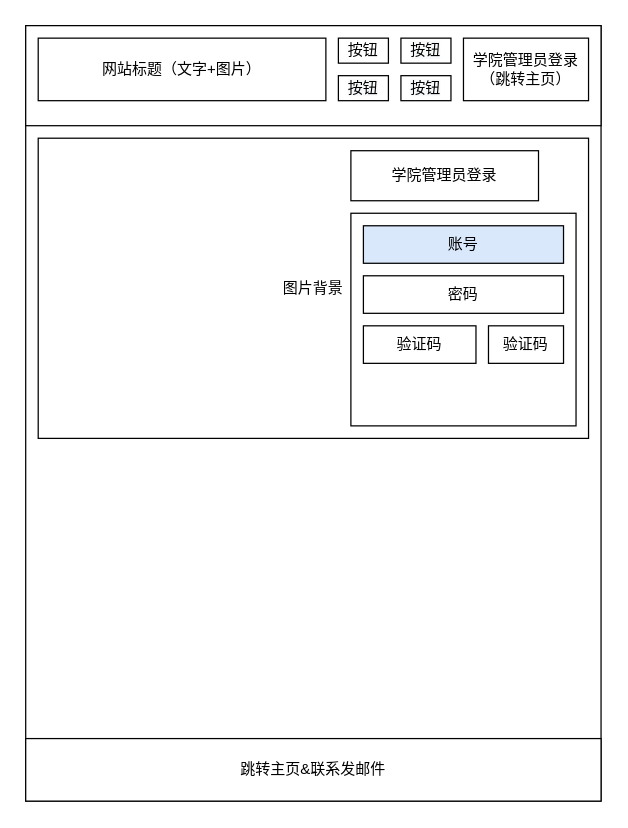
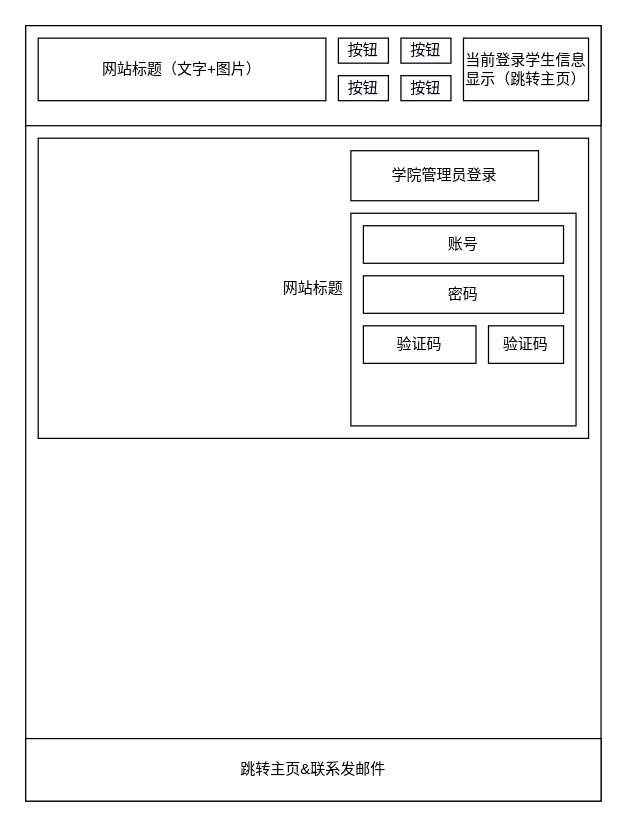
(526, 69) -> (526, 69)
(463, 244) -> (463, 244)
(313, 288) -> (313, 288)
